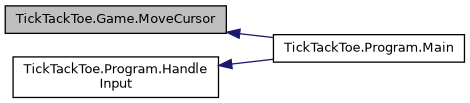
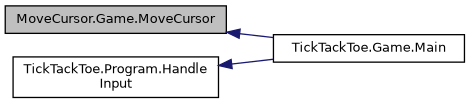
(116, 20) -> (116, 20)
(369, 48) -> (369, 48)
